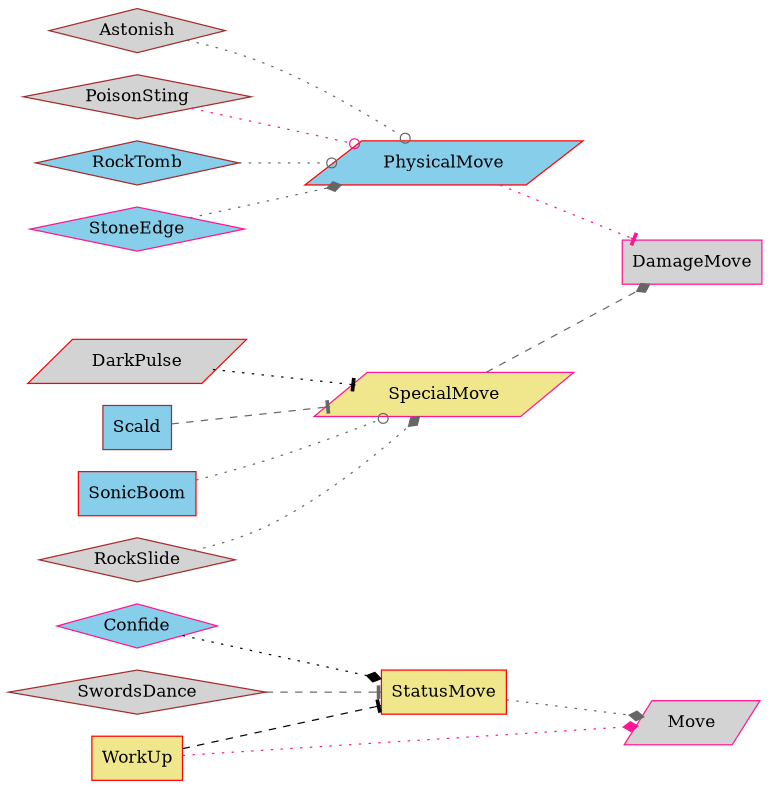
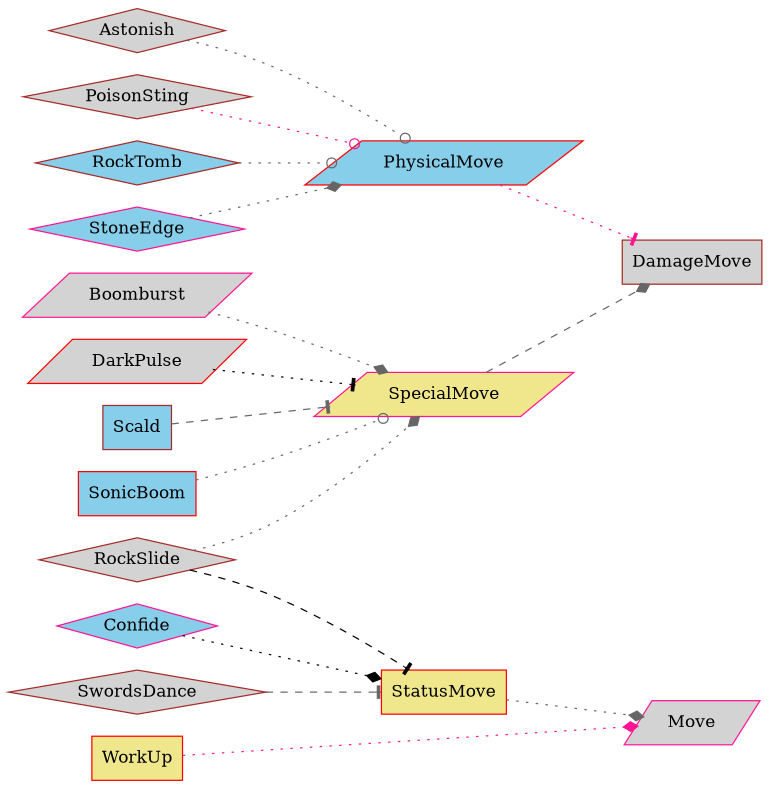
(692, 262) -> (692, 262)
none -> (137, 295)
(279, 728) -> (301, 609)
